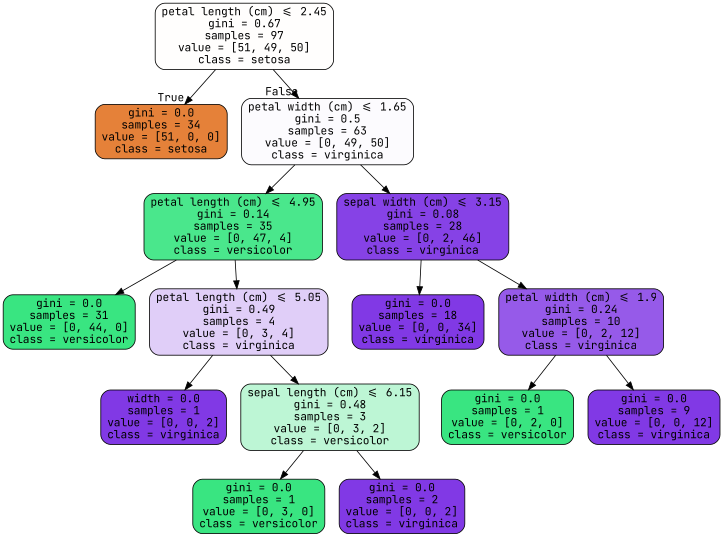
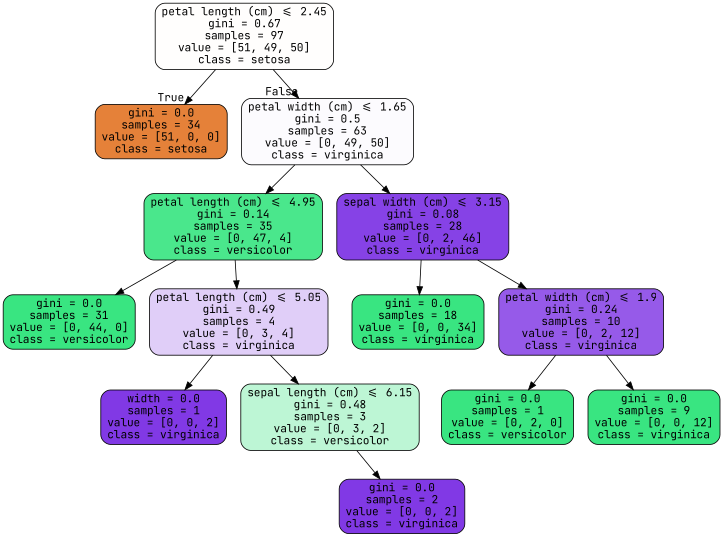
(418, 322) -> (418, 322)
(654, 417) -> (654, 417)
(259, 506) -> none
